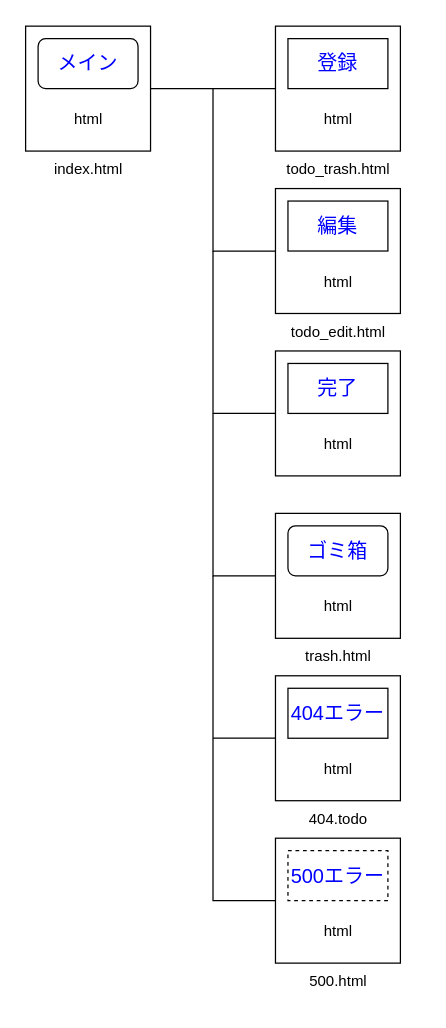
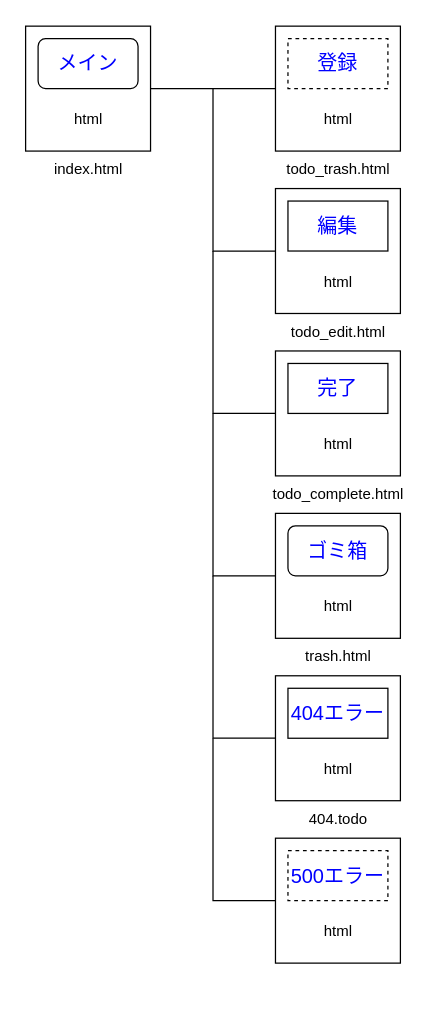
(338, 63) -> (338, 63)
none -> (338, 494)
(338, 982) -> none
